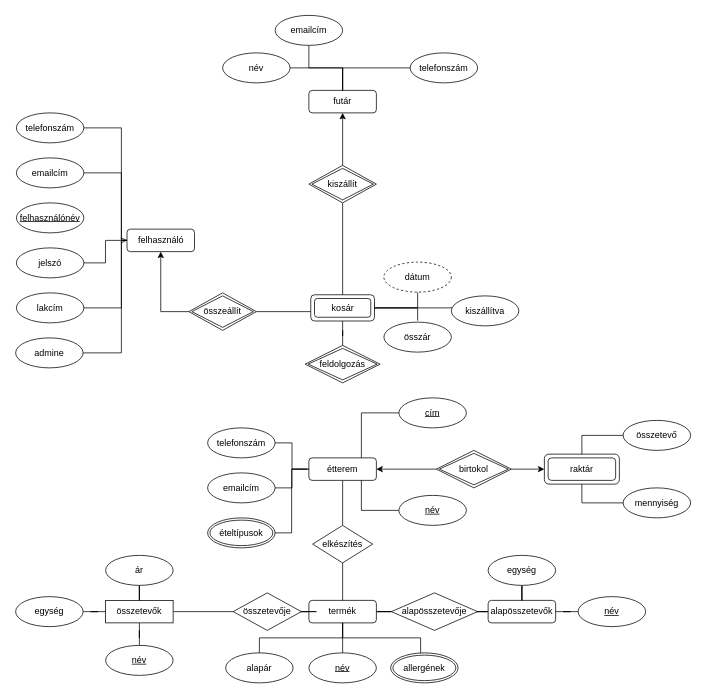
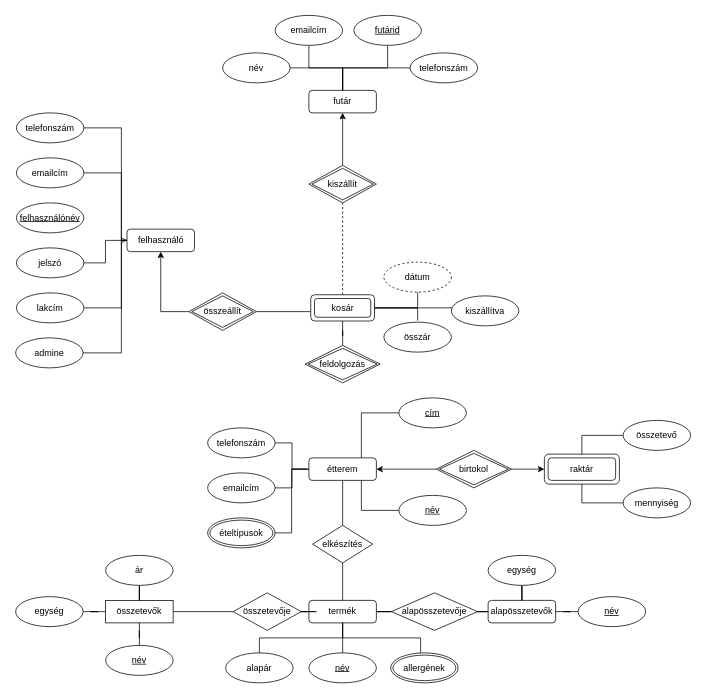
none -> (387, 30)
none -> (387, 55)
(342, 248) -> (342, 248)
